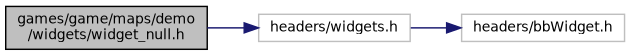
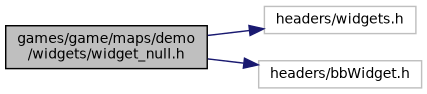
(429, 28) -> (226, 61)
